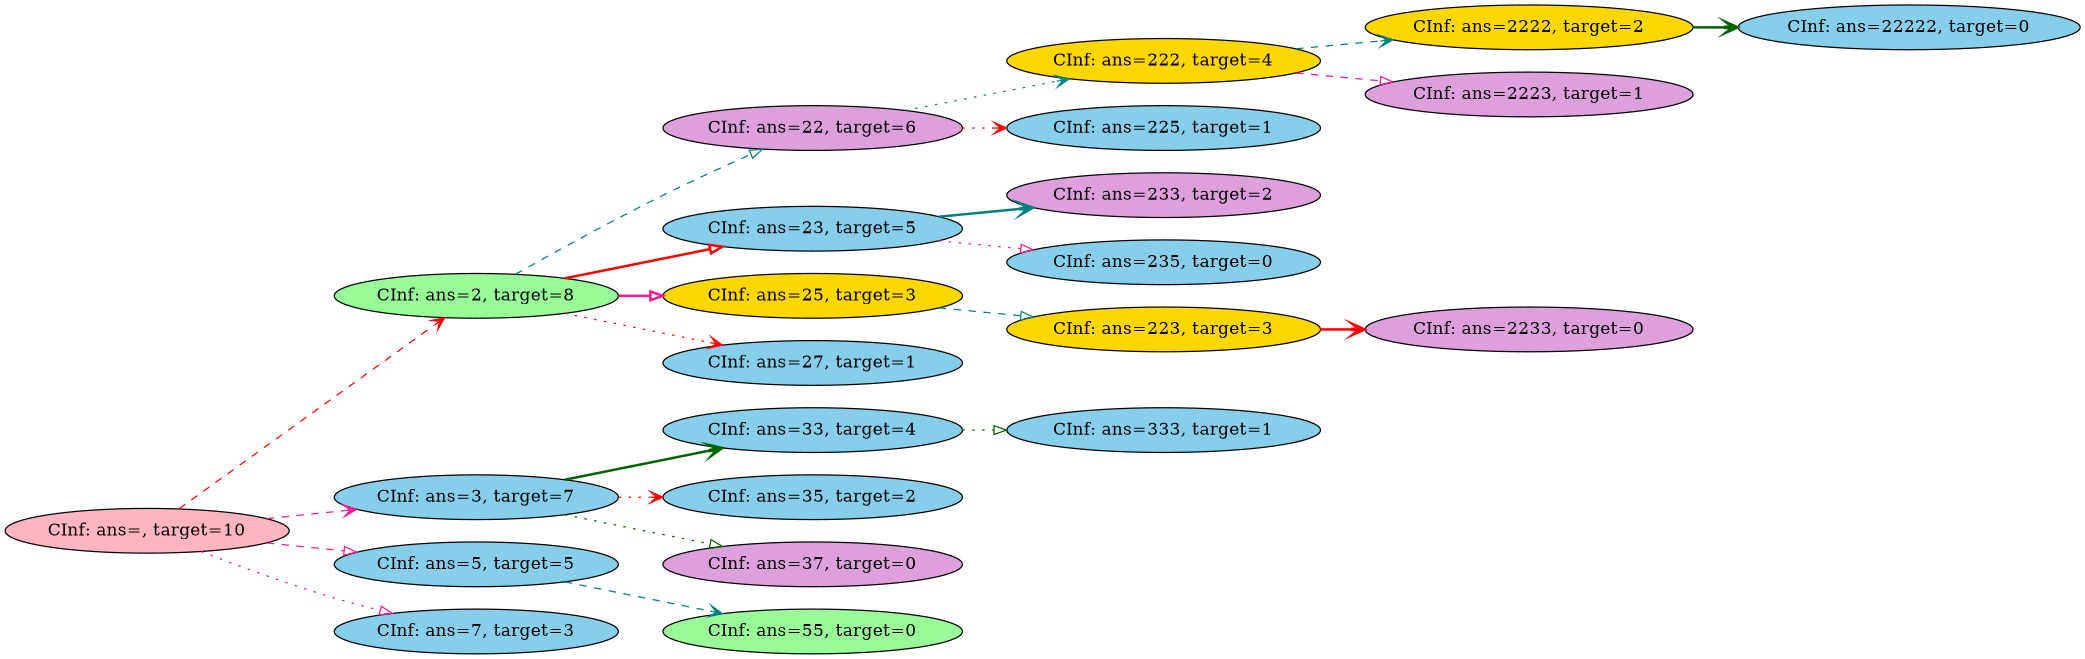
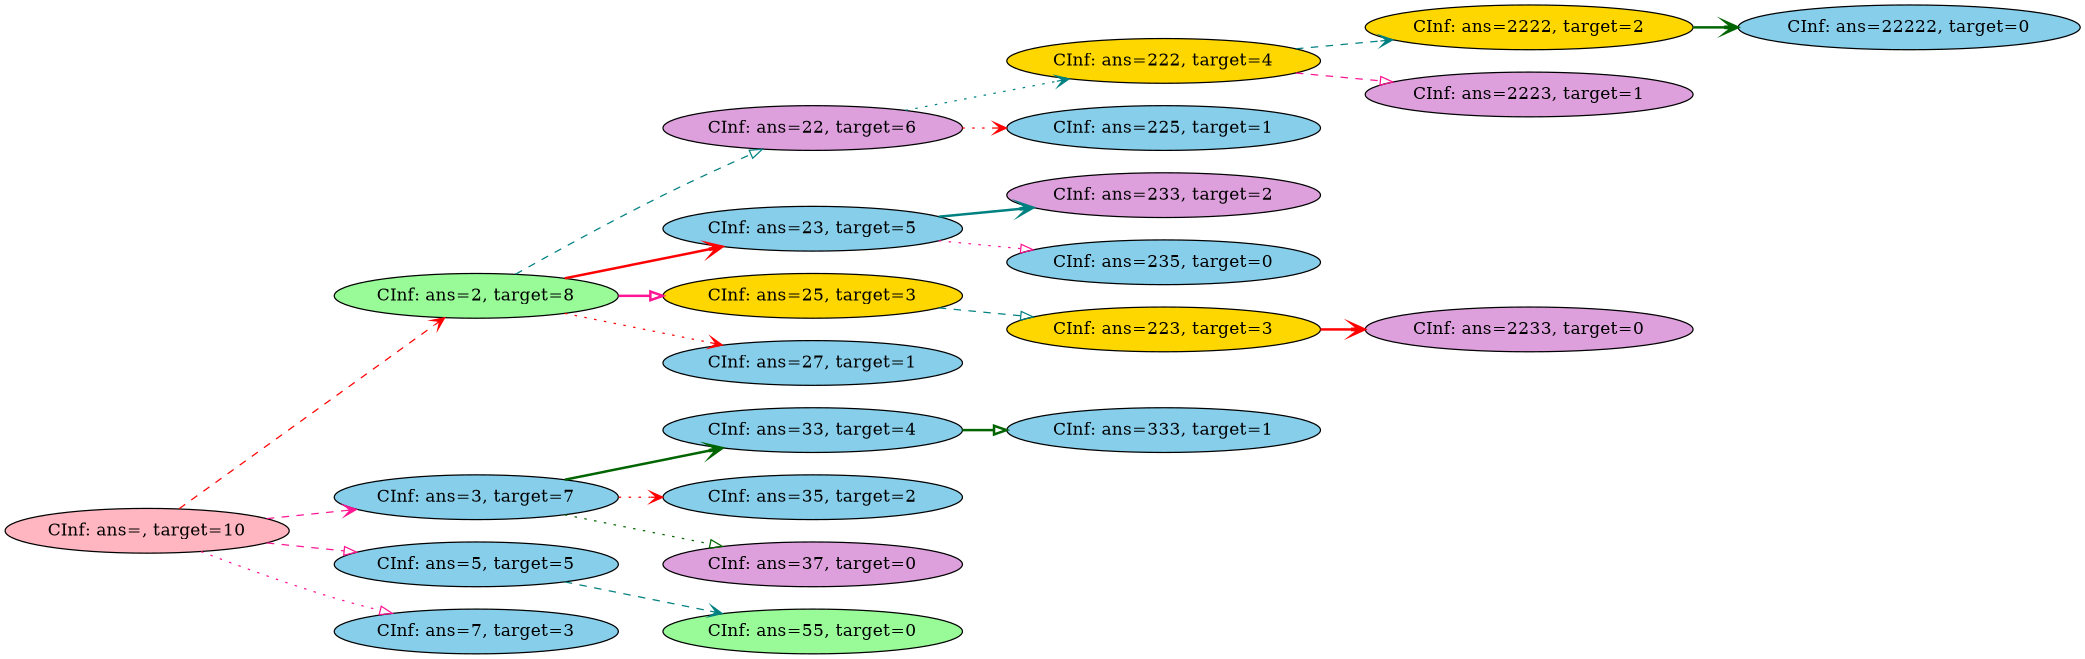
(637, 264) -> (637, 264)
(978, 430) -> (978, 430)
